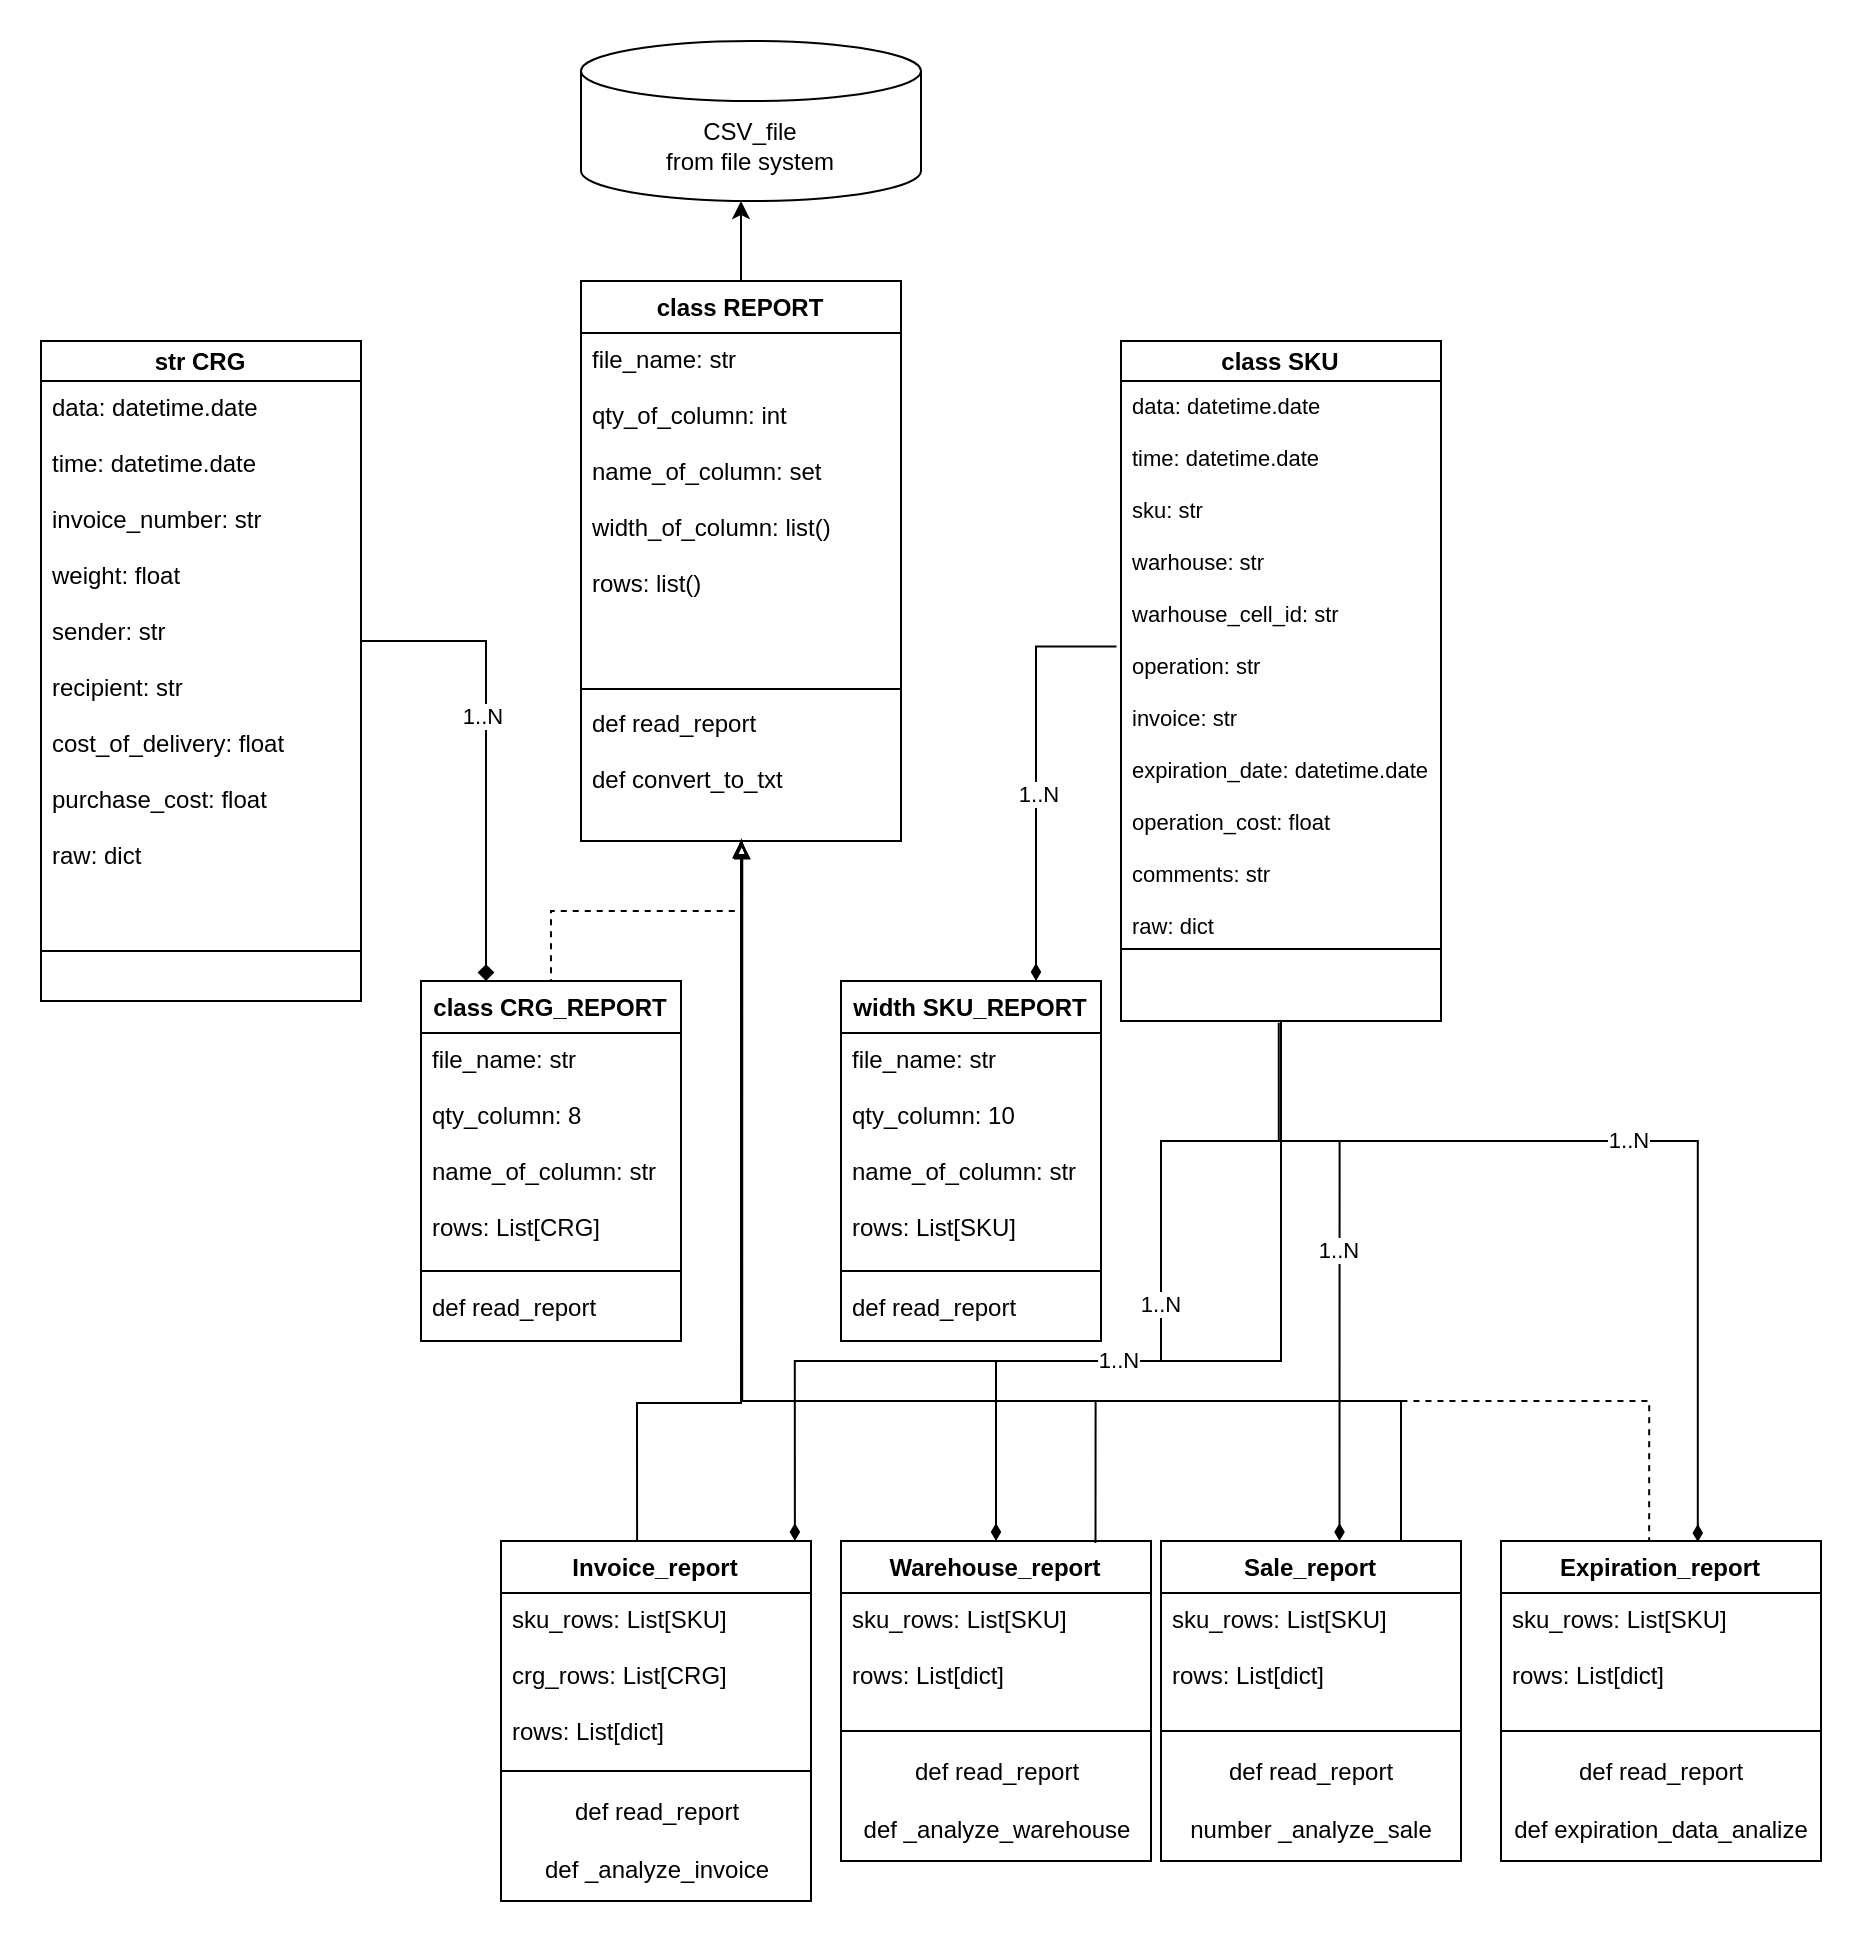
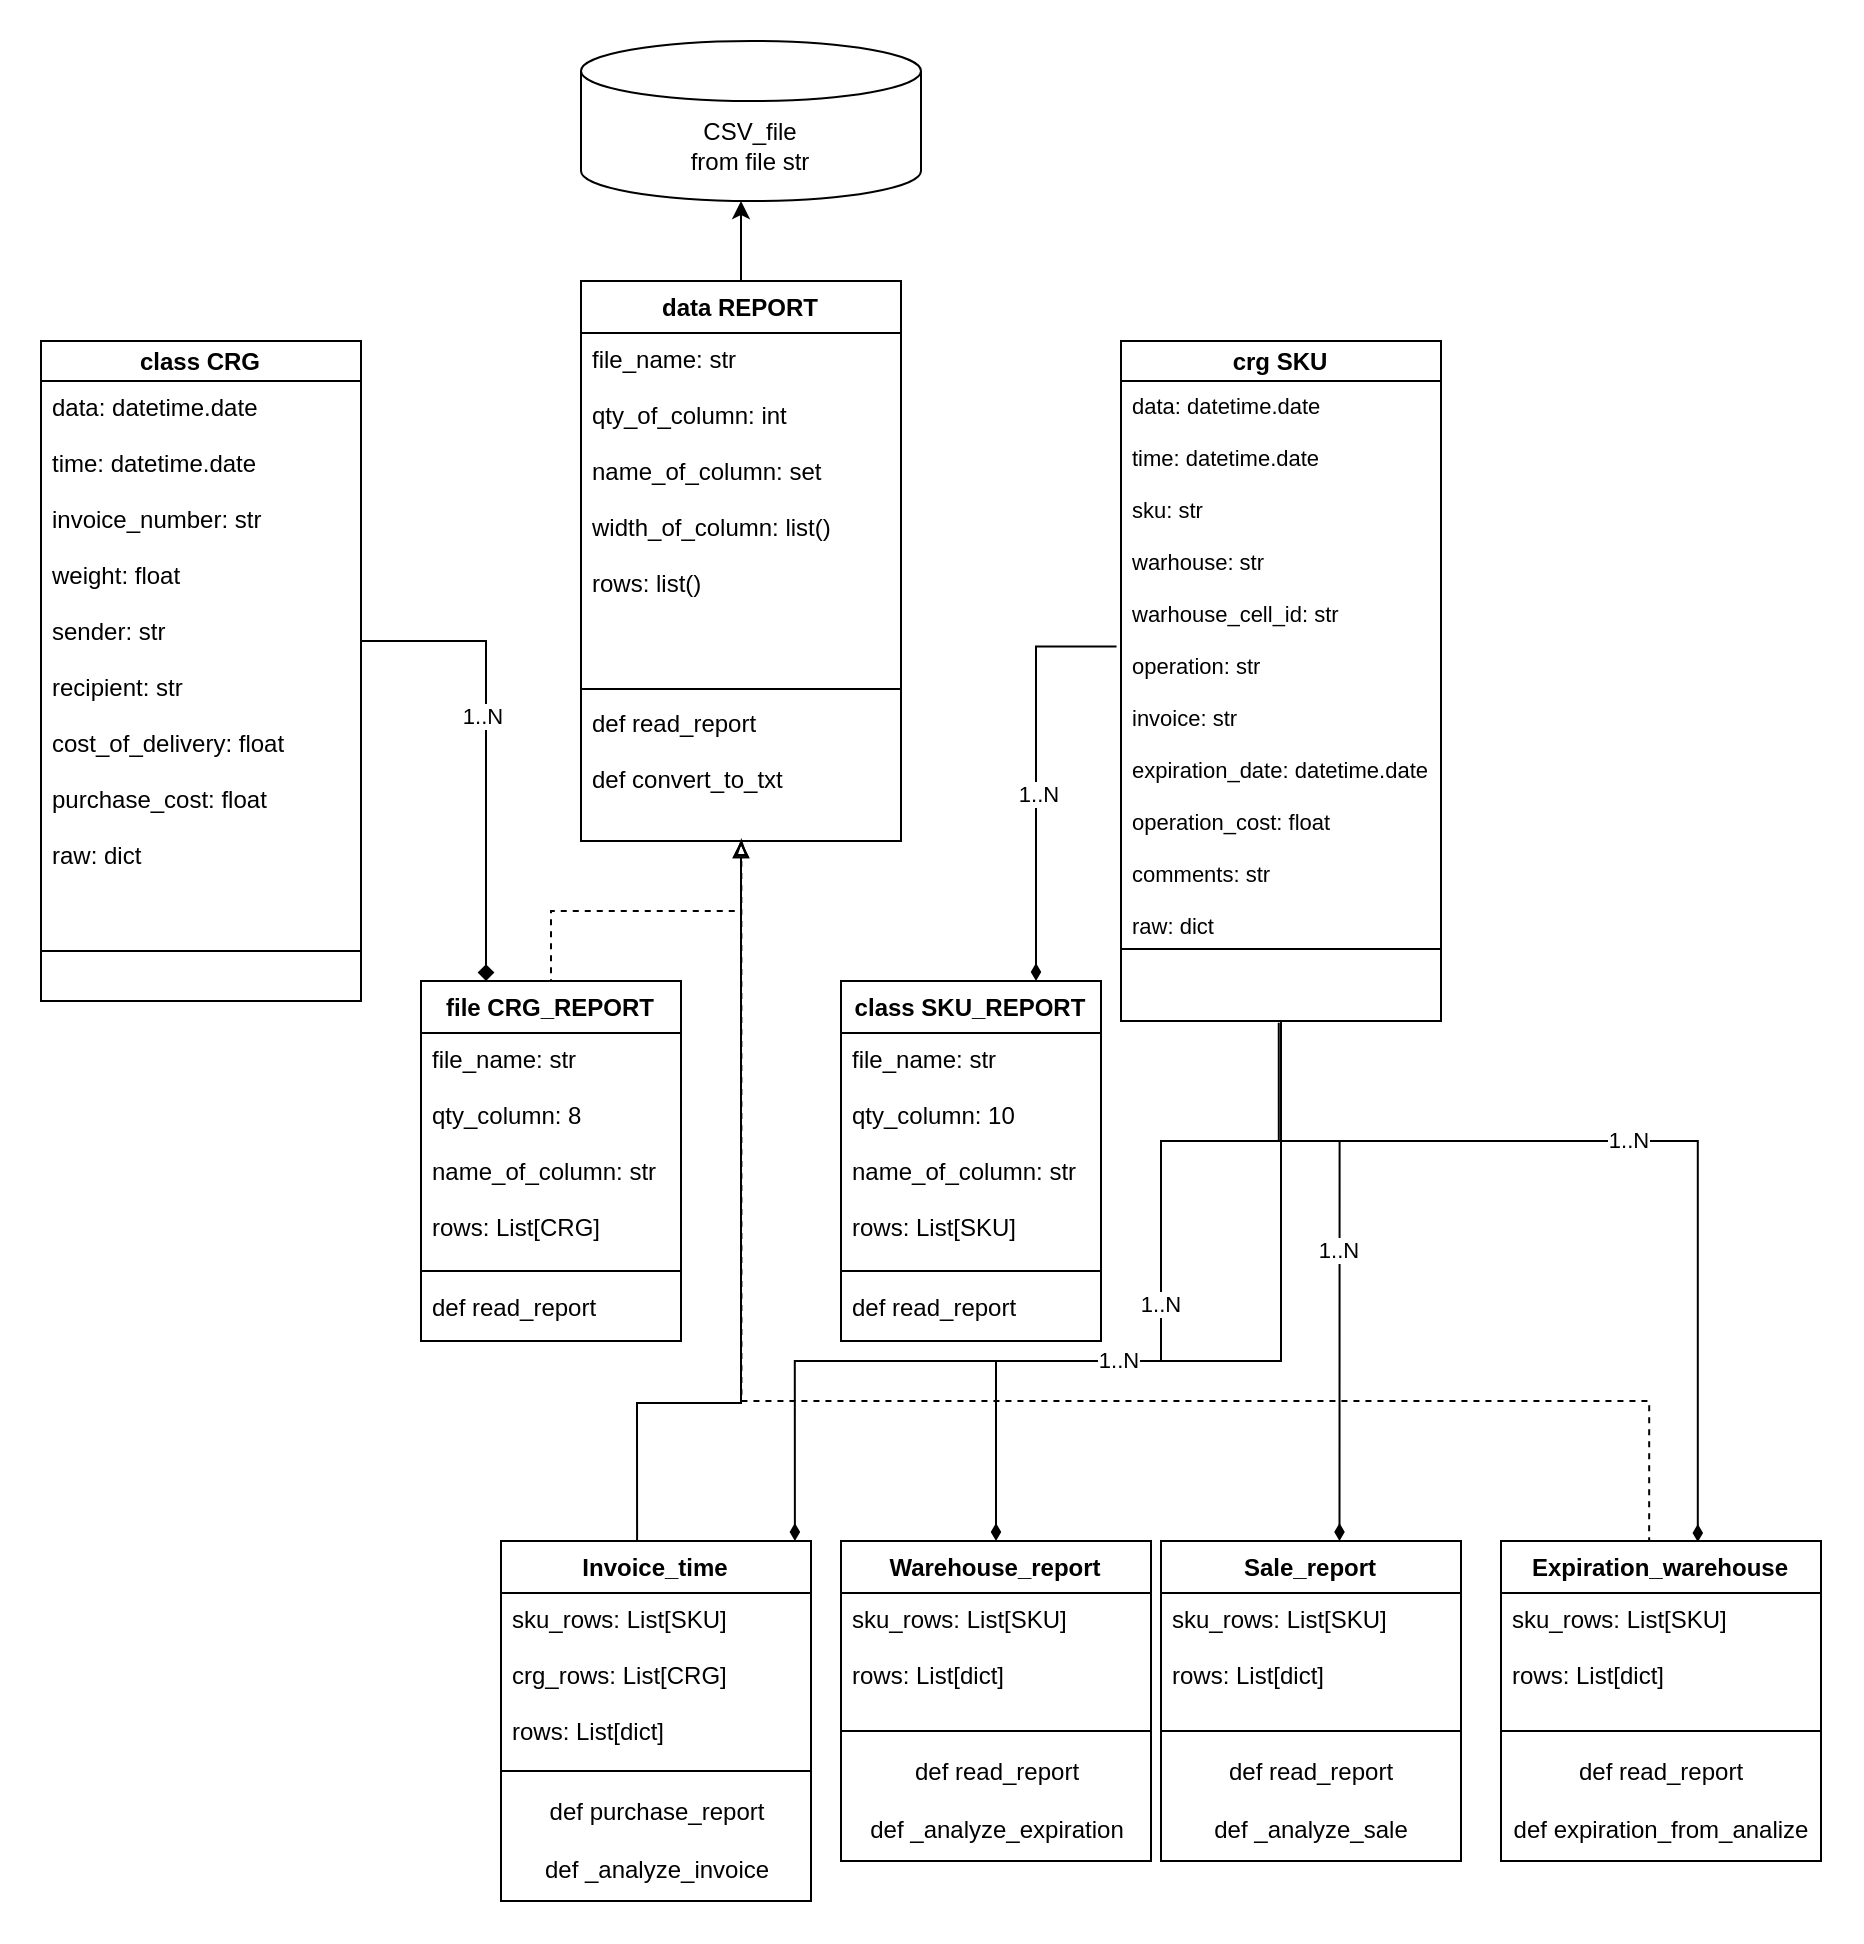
(751, 147) -> (751, 147)
(740, 308) -> (740, 308)
(200, 362) -> (200, 362)
(1280, 362) -> (1280, 362)
(550, 1008) -> (550, 1008)
(970, 1008) -> (970, 1008)
(1096, 1473) -> none
(1401, 1474) -> none
(655, 1568) -> (655, 1568)
(1660, 1568) -> (1660, 1568)
(998, 1801) -> (998, 1801)
(1312, 1801) -> (1312, 1801)
(1662, 1801) -> (1662, 1801)
(658, 1841) -> (658, 1841)
